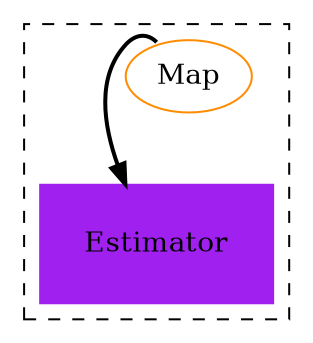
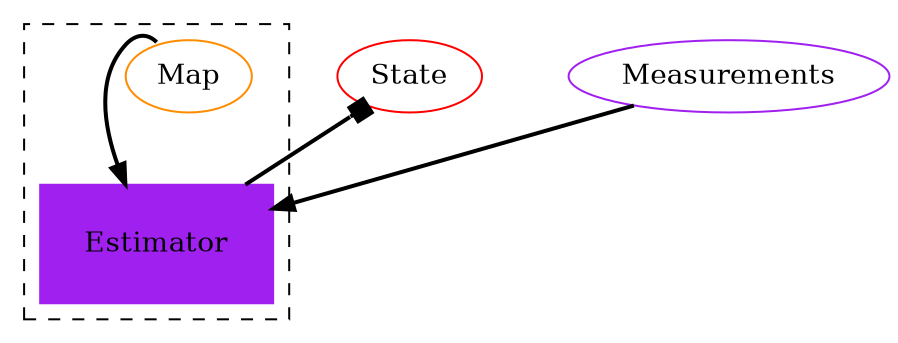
none -> (410, 76)
none -> (729, 76)
